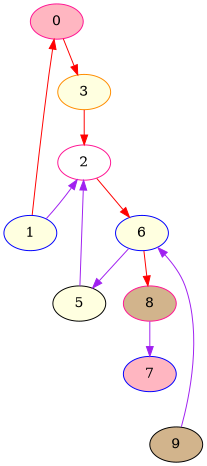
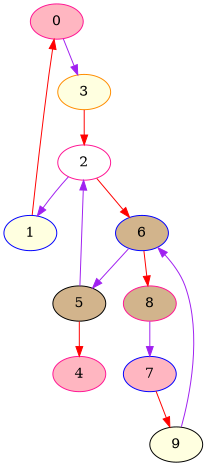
(69, 52) -> (69, 52)
(59, 204) -> (55, 192)
(142, 233) -> (142, 233)
(79, 304) -> (79, 304)
none -> (79, 374)
none -> (161, 405)
(176, 445) -> (176, 445)
